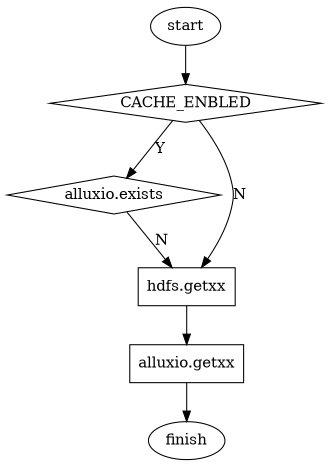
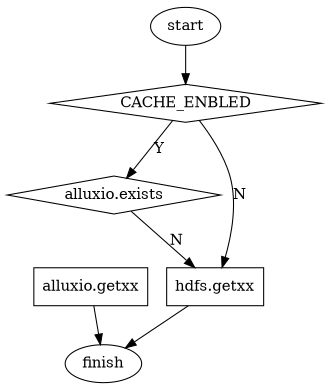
(187, 320) -> (161, 324)
